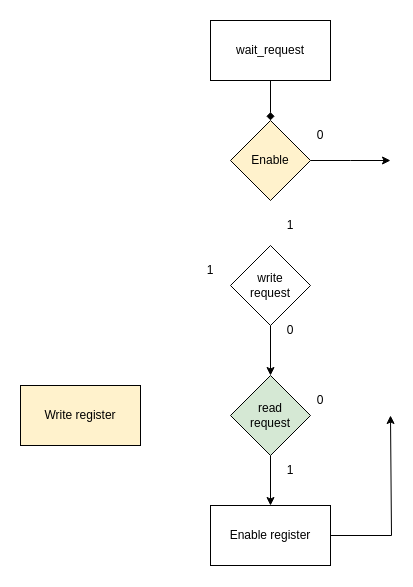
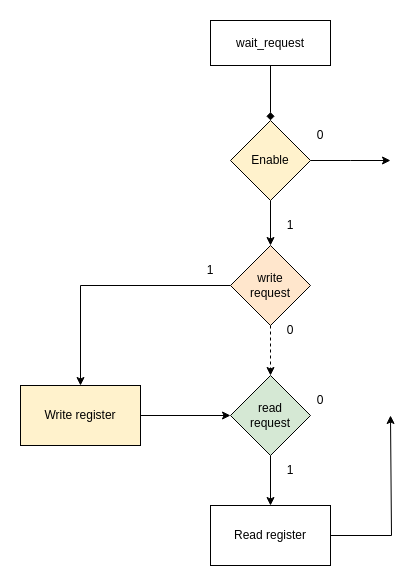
(271, 51) -> (271, 43)
none -> (271, 220)
none -> (110, 286)
(271, 286) -> (271, 286)
(271, 347) -> (271, 347)
none -> (182, 416)
(271, 536) -> (271, 536)
